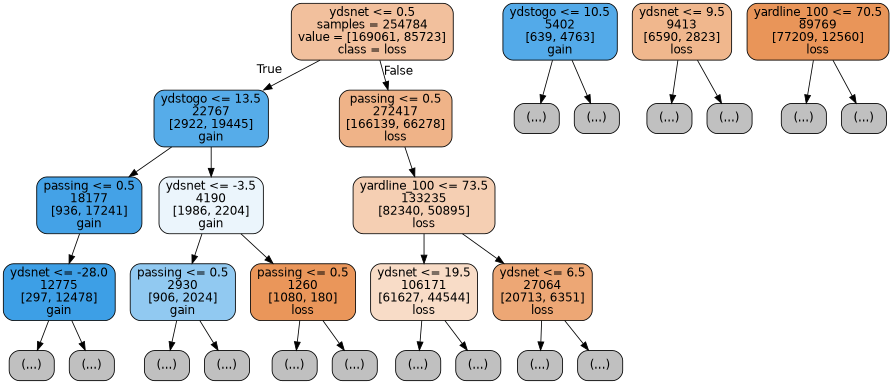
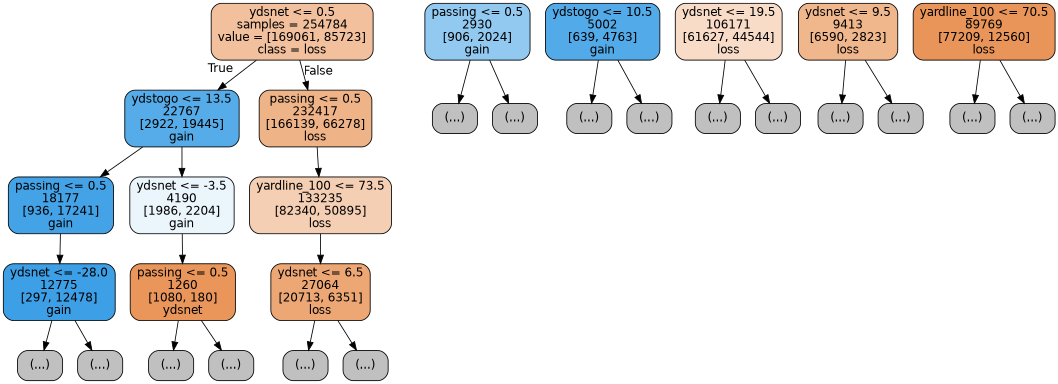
(560, 32) -> (603, 32)
(396, 119) -> (316, 119)
(424, 244) -> none
(198, 245) -> none
(303, 292) -> (183, 292)
